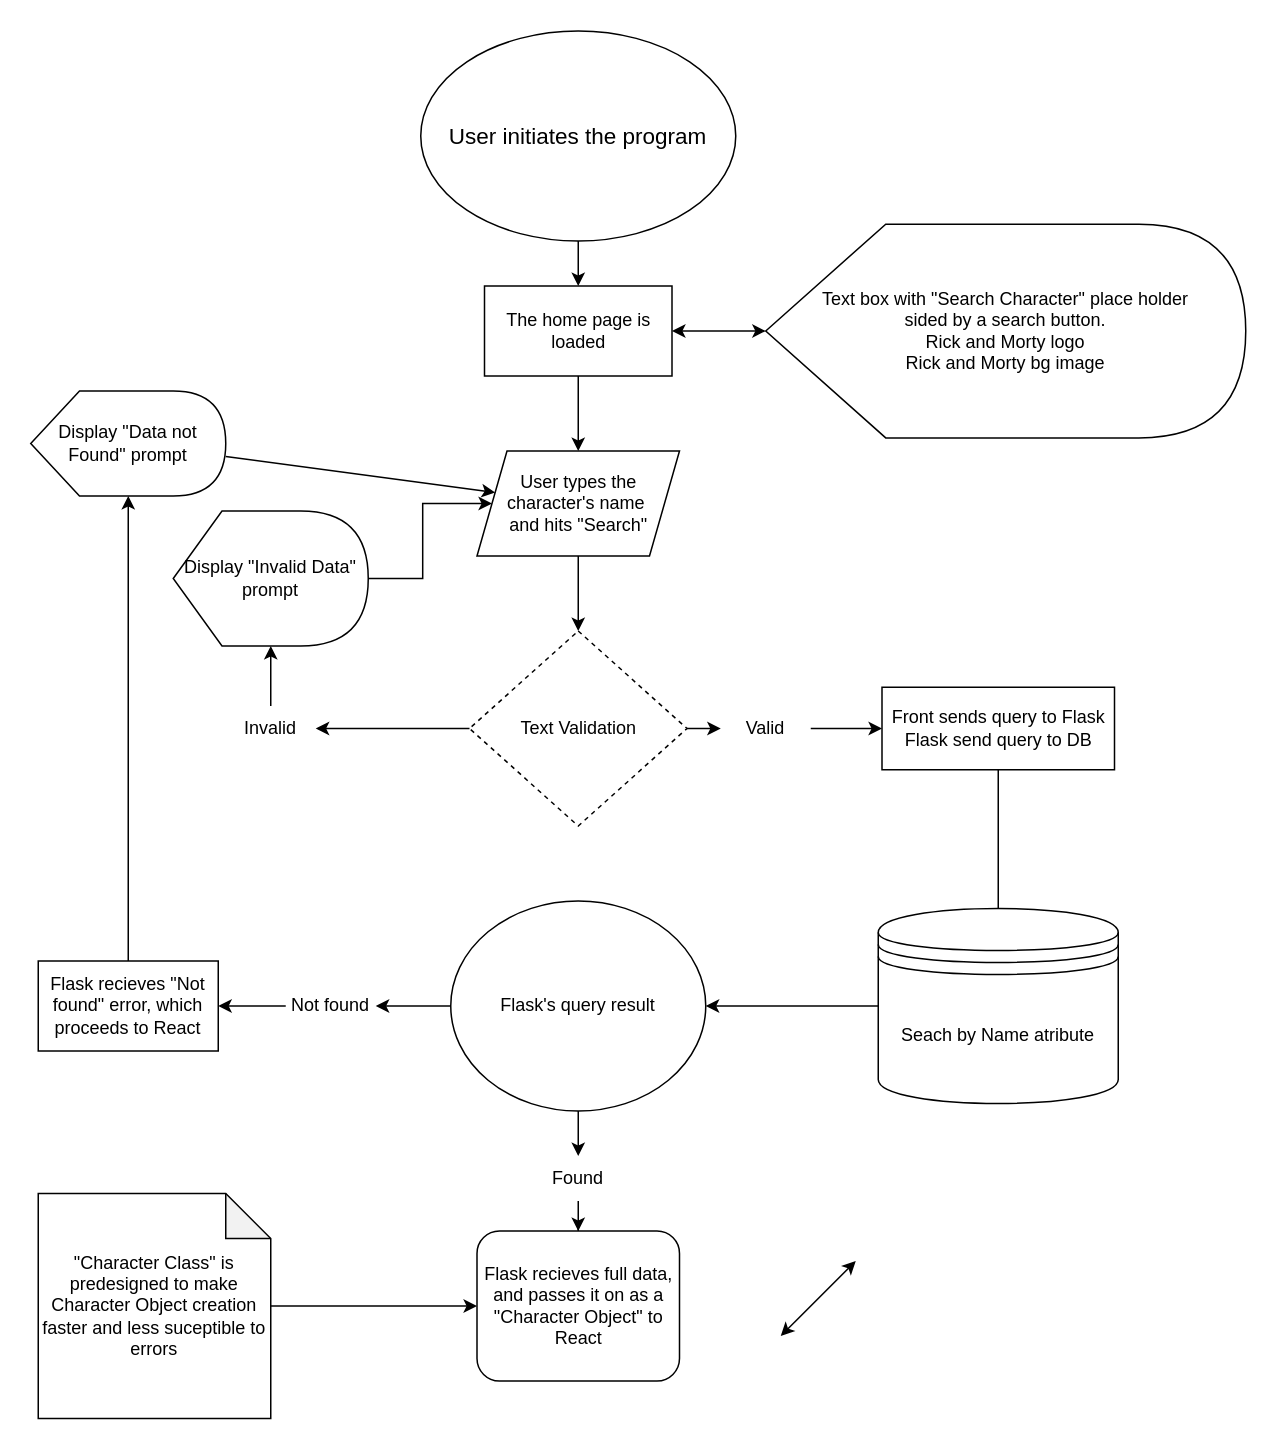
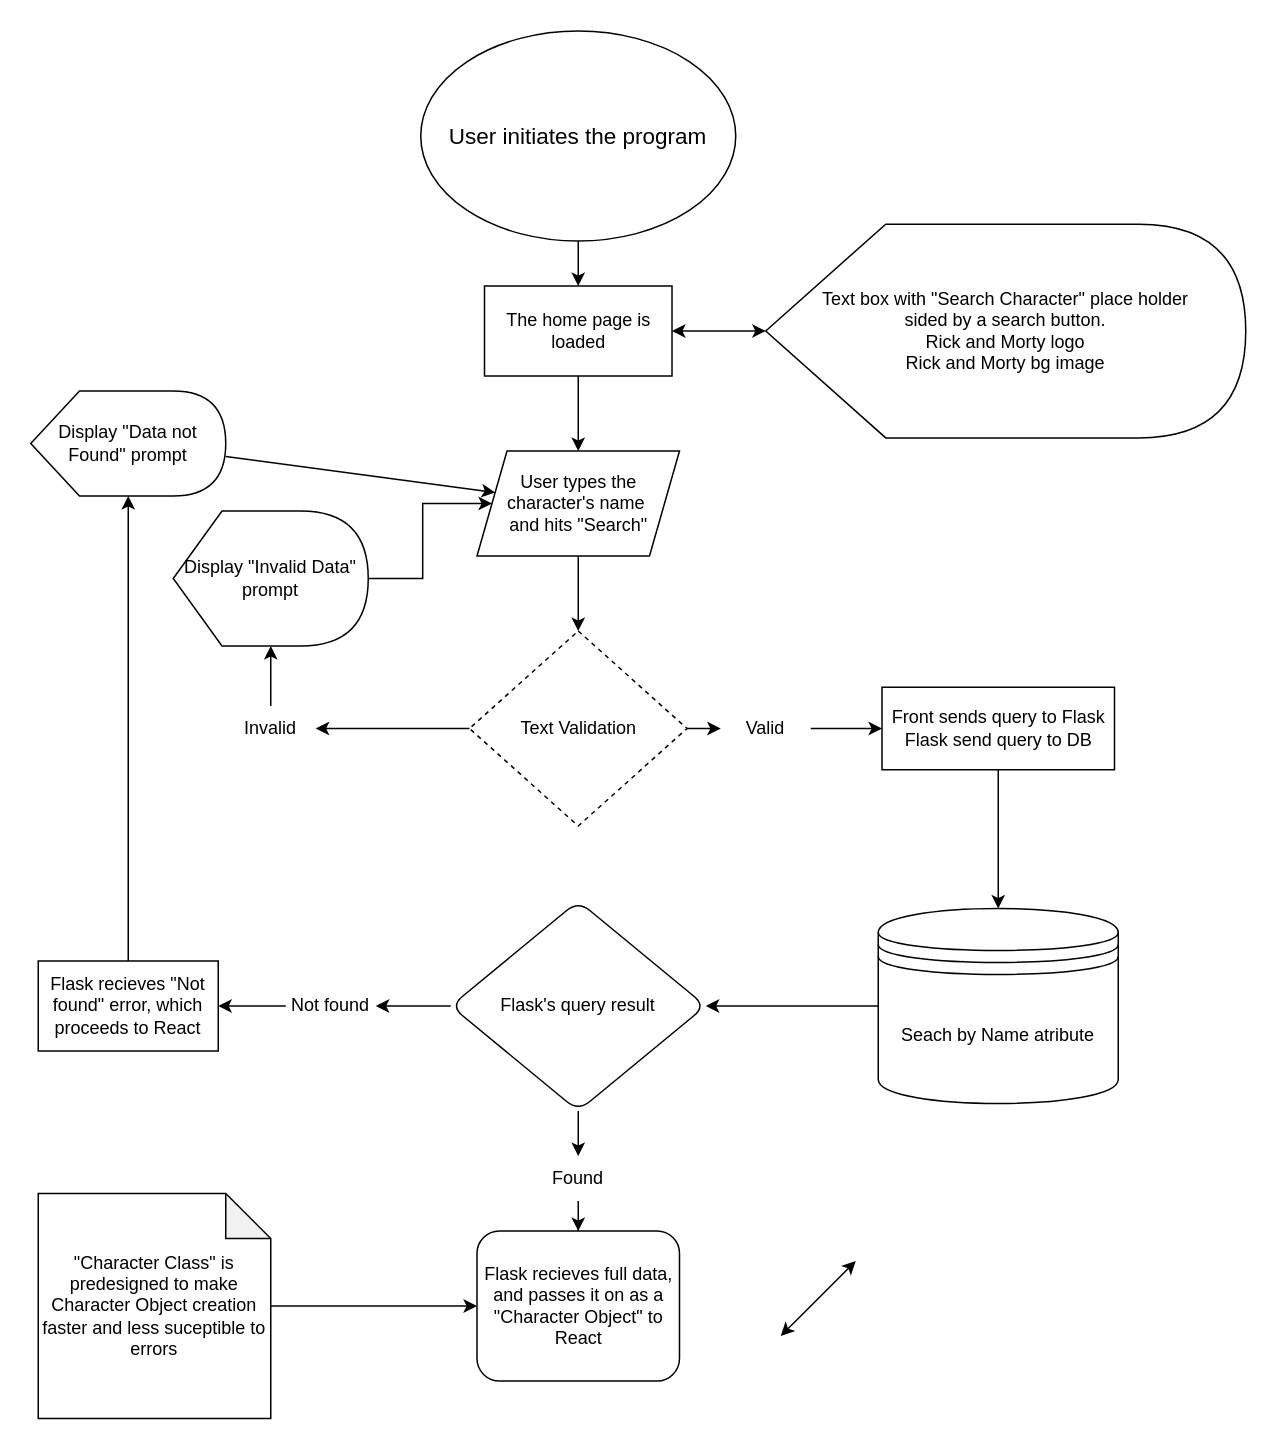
(998, 901) -> (998, 897)
(578, 1006) -> (578, 1006)
